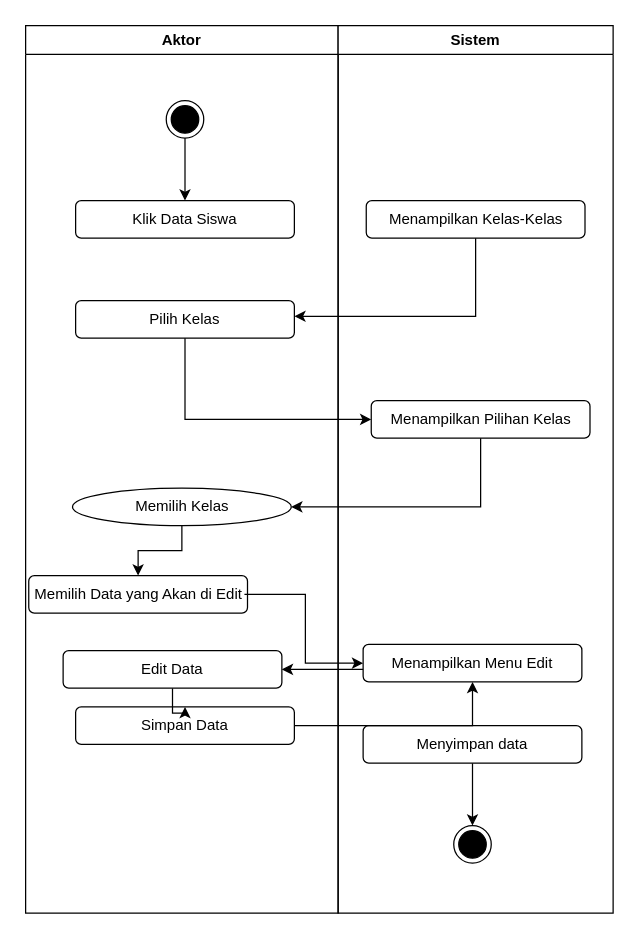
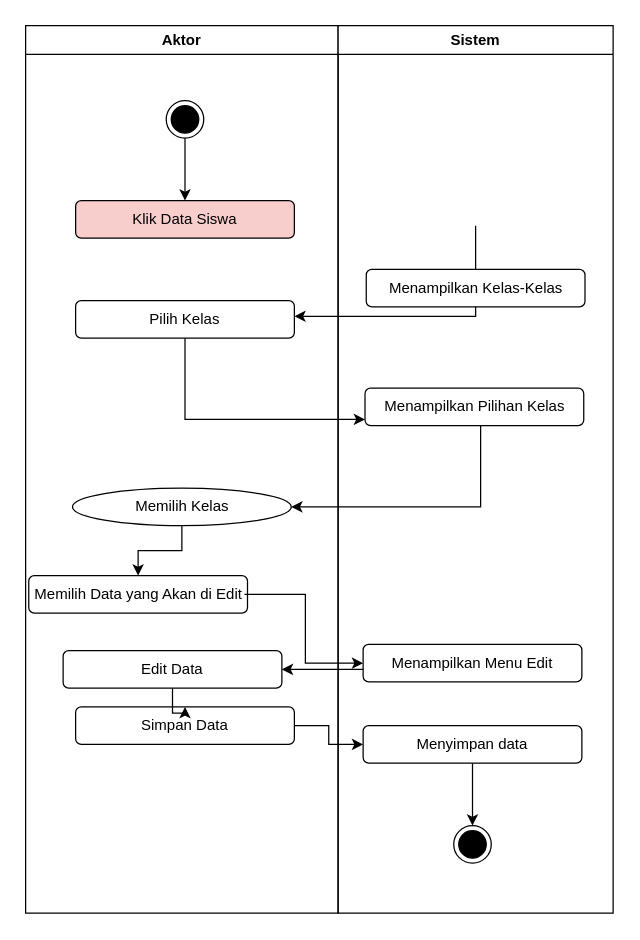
(185, 219) -> (185, 219)
(476, 219) -> (476, 288)
(481, 419) -> (474, 407)
(346, 726) -> (331, 744)
